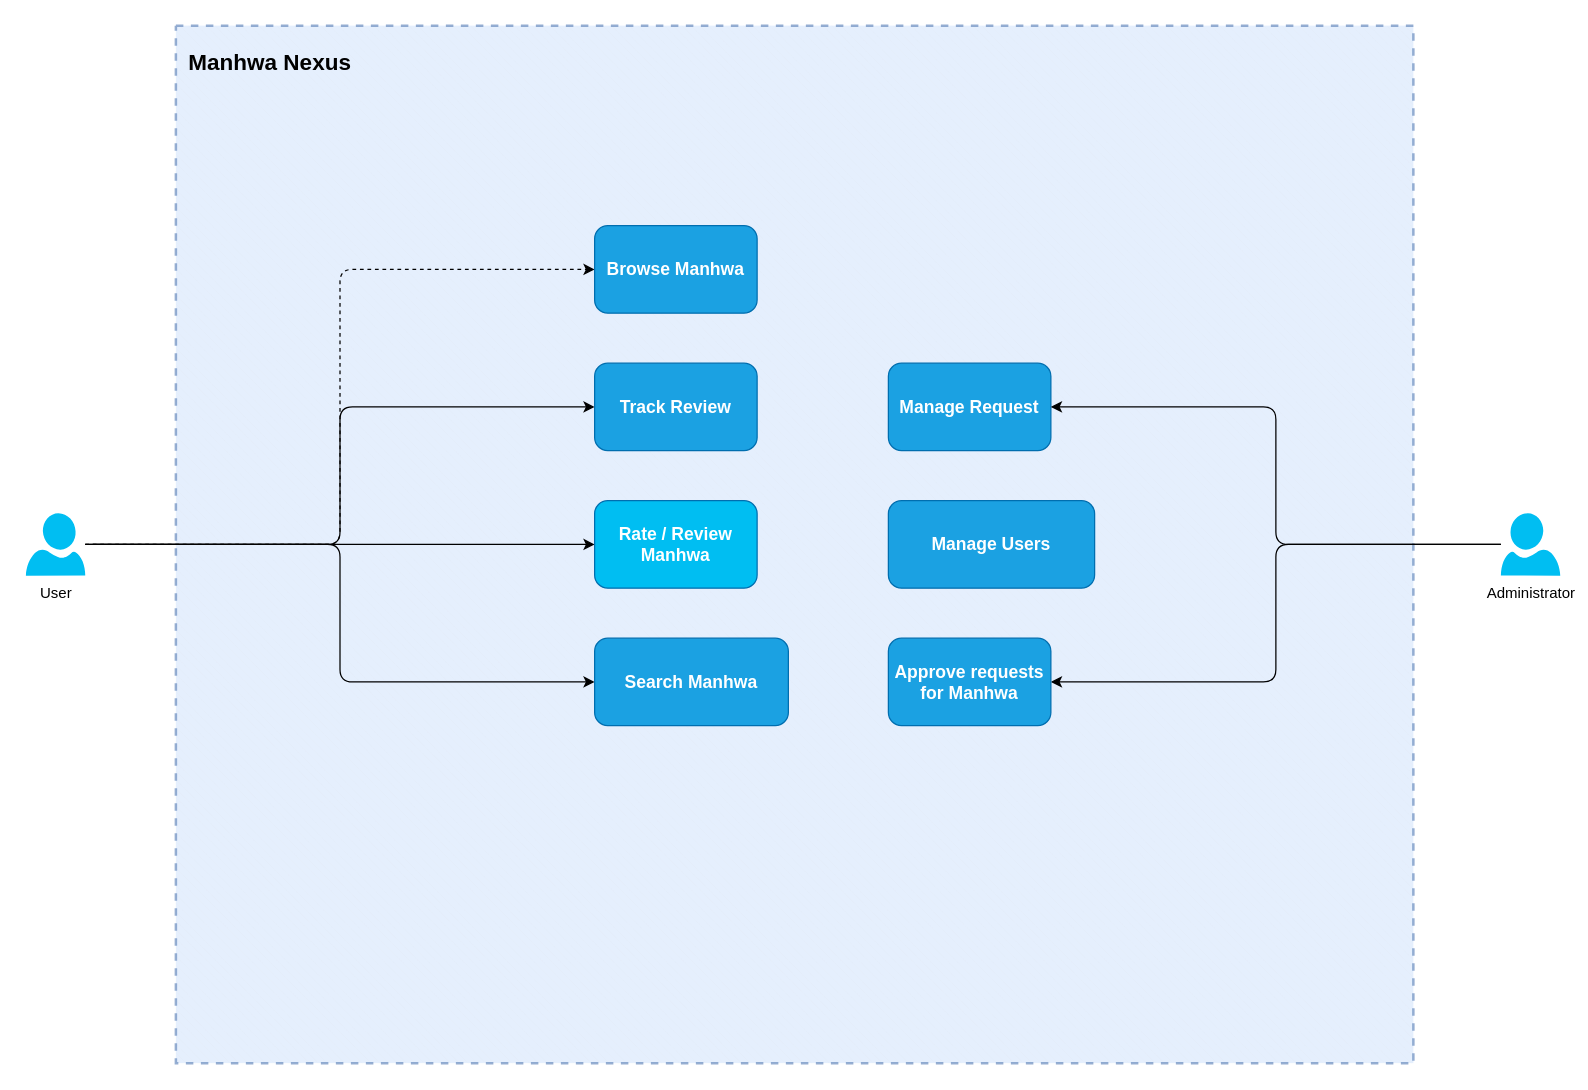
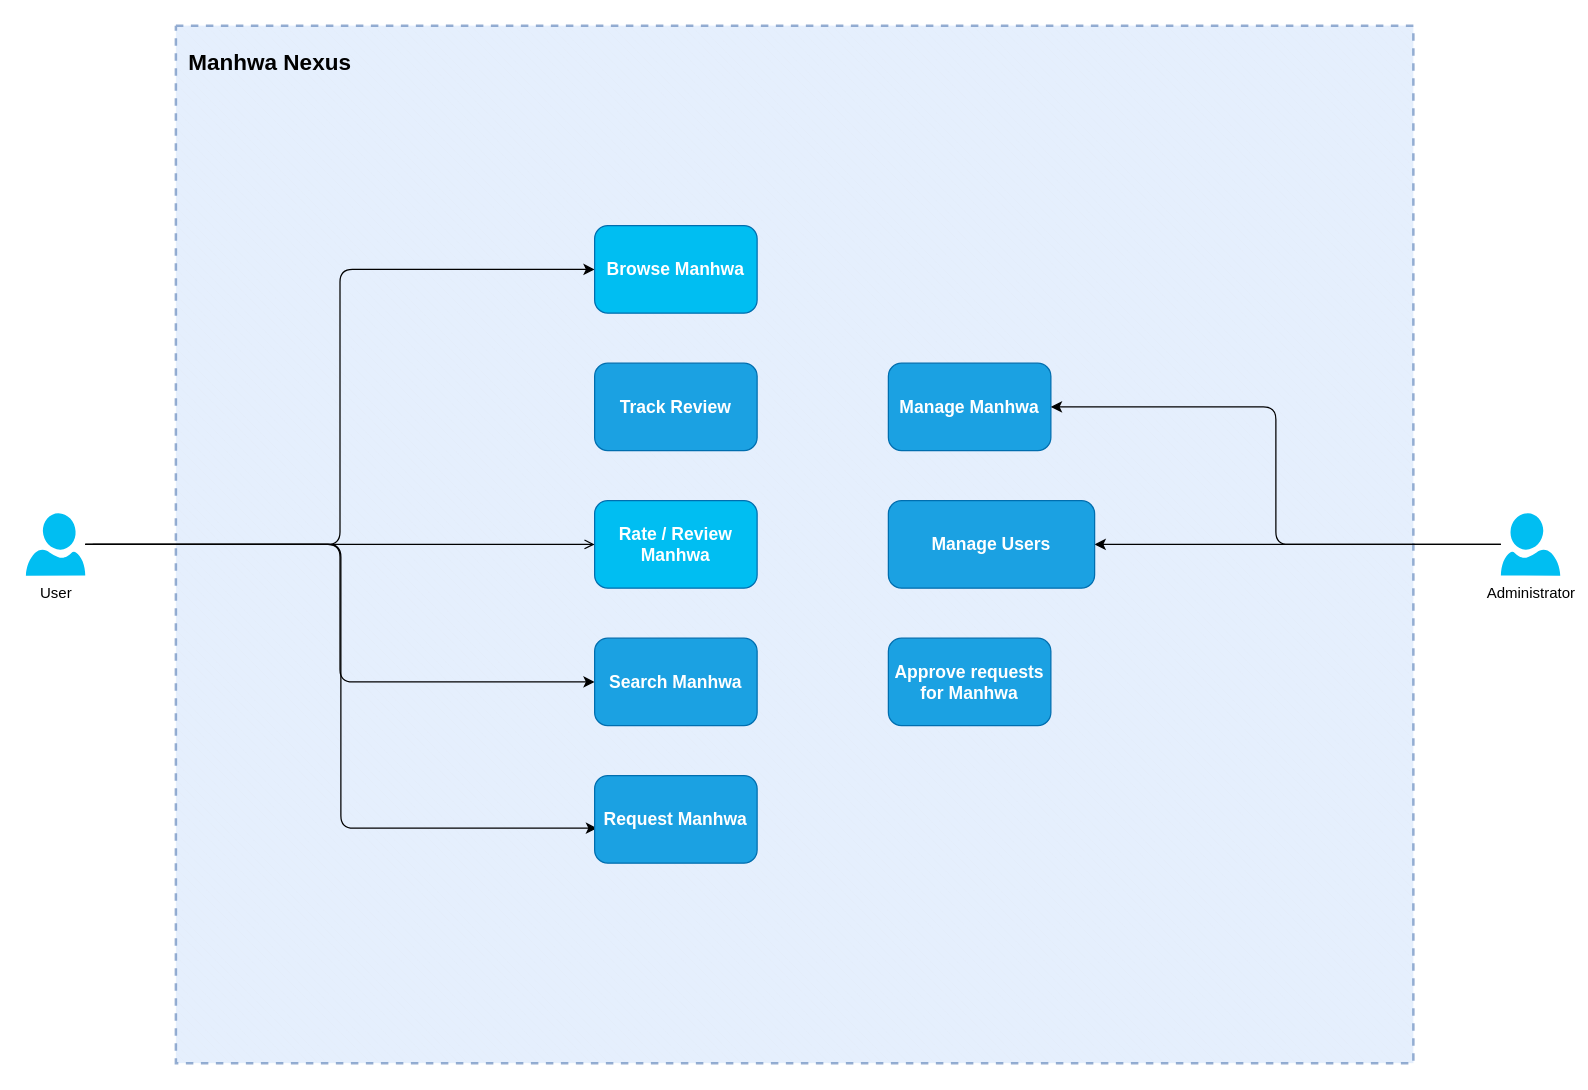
(676, 269) -> (676, 269)
(348, 270) -> (348, 270)
(352, 407) -> none
(969, 407) -> (969, 407)
(339, 544) -> (339, 544)
none -> (1277, 544)
(1275, 674) -> none
(691, 682) -> (676, 682)
none -> (341, 687)
none -> (676, 819)
